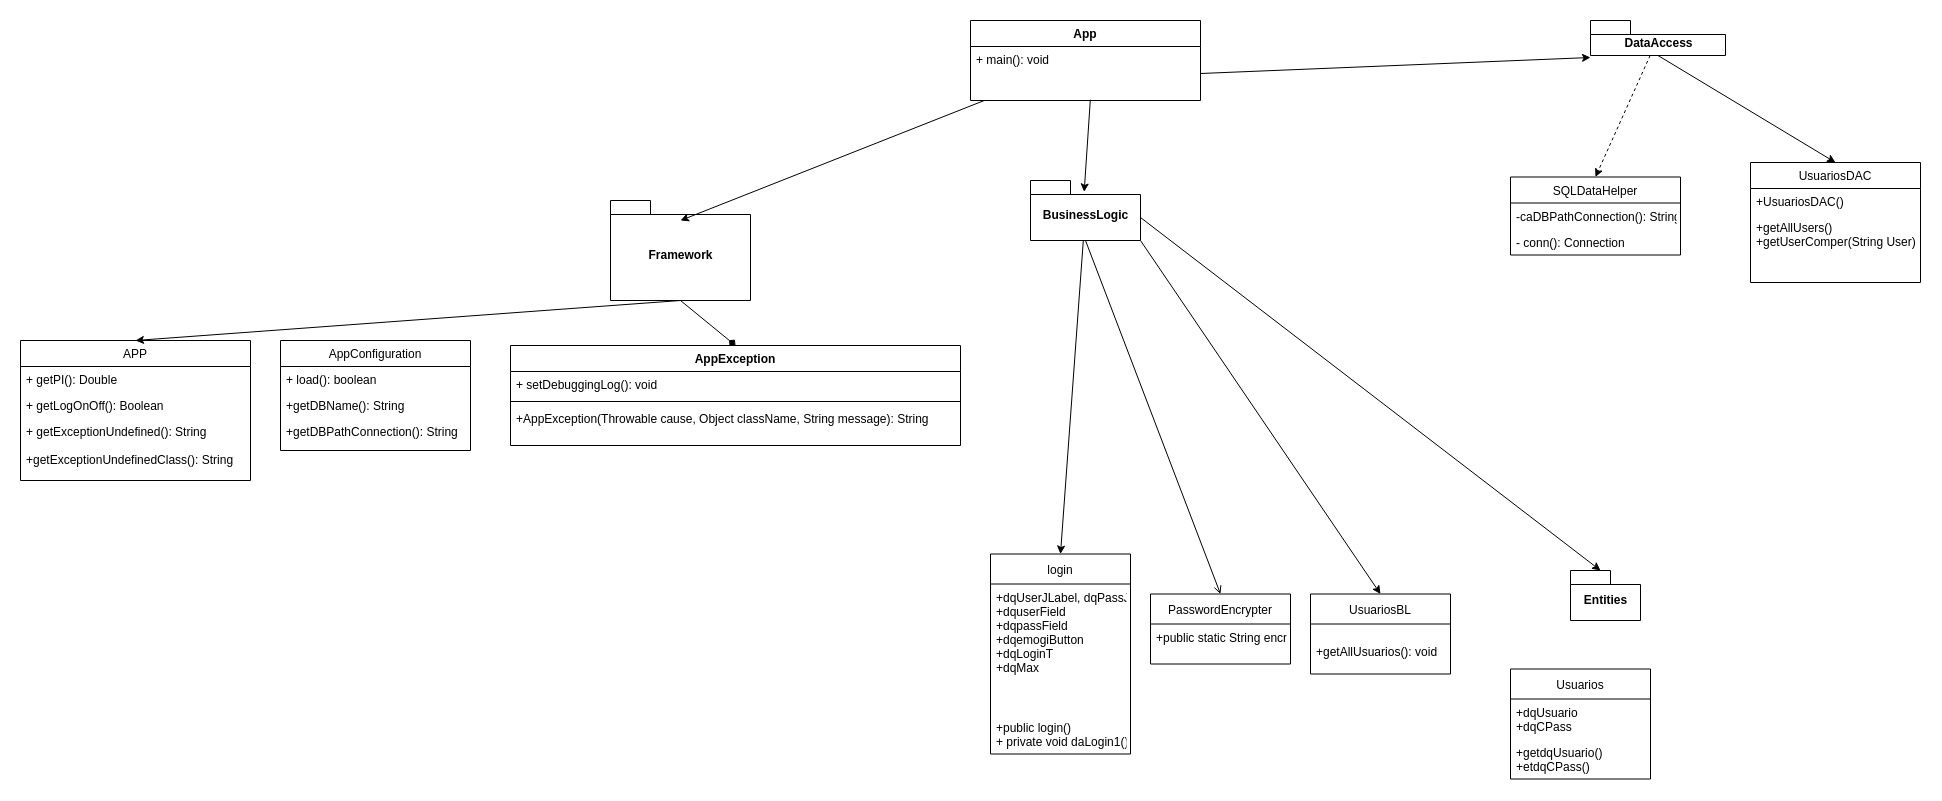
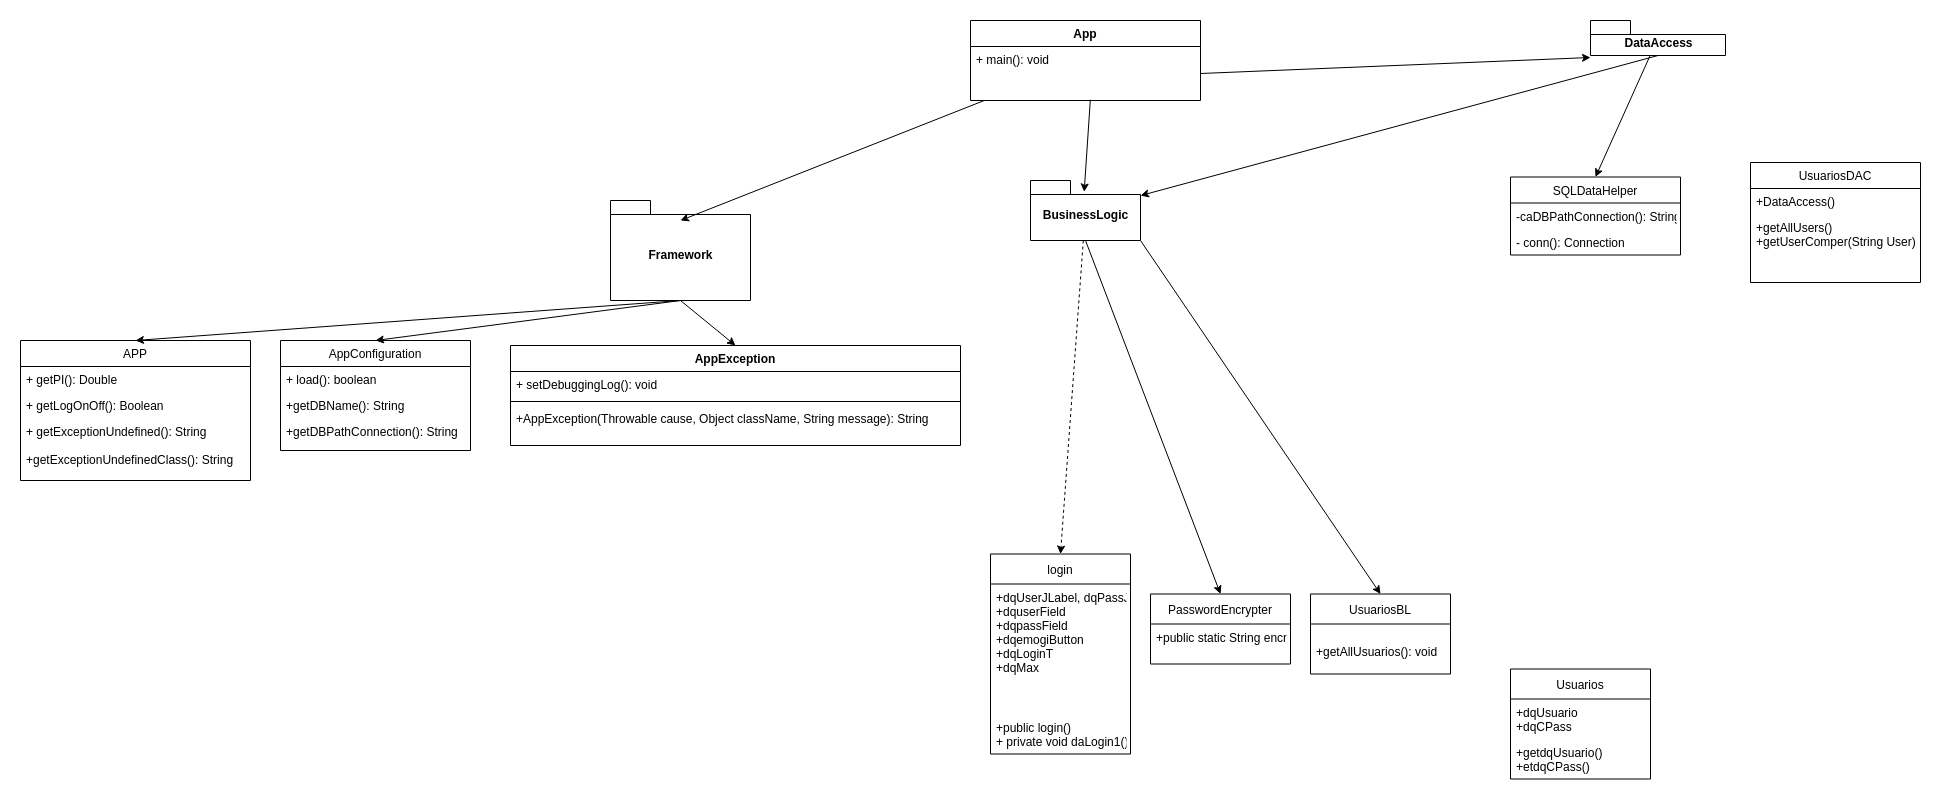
(1744, 107) -> (1403, 125)
(1624, 113) -> (1624, 113)
(1801, 202) -> (1800, 202)
none -> (531, 320)
(729, 340) -> (729, 340)
(1368, 392) -> none
(1072, 394) -> (1072, 394)
(1218, 588) -> (1218, 586)
(1606, 596) -> none
